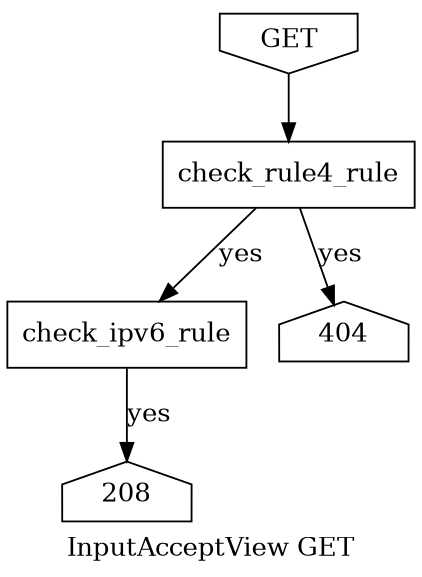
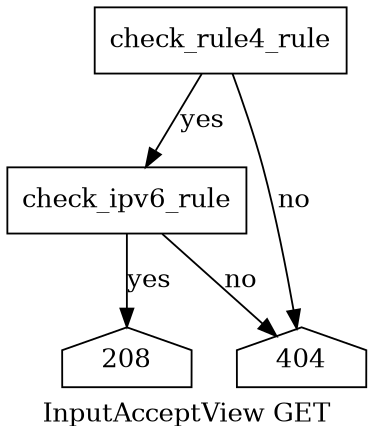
(289, 40) -> none
(341, 255) -> (294, 200)
none -> (212, 279)
